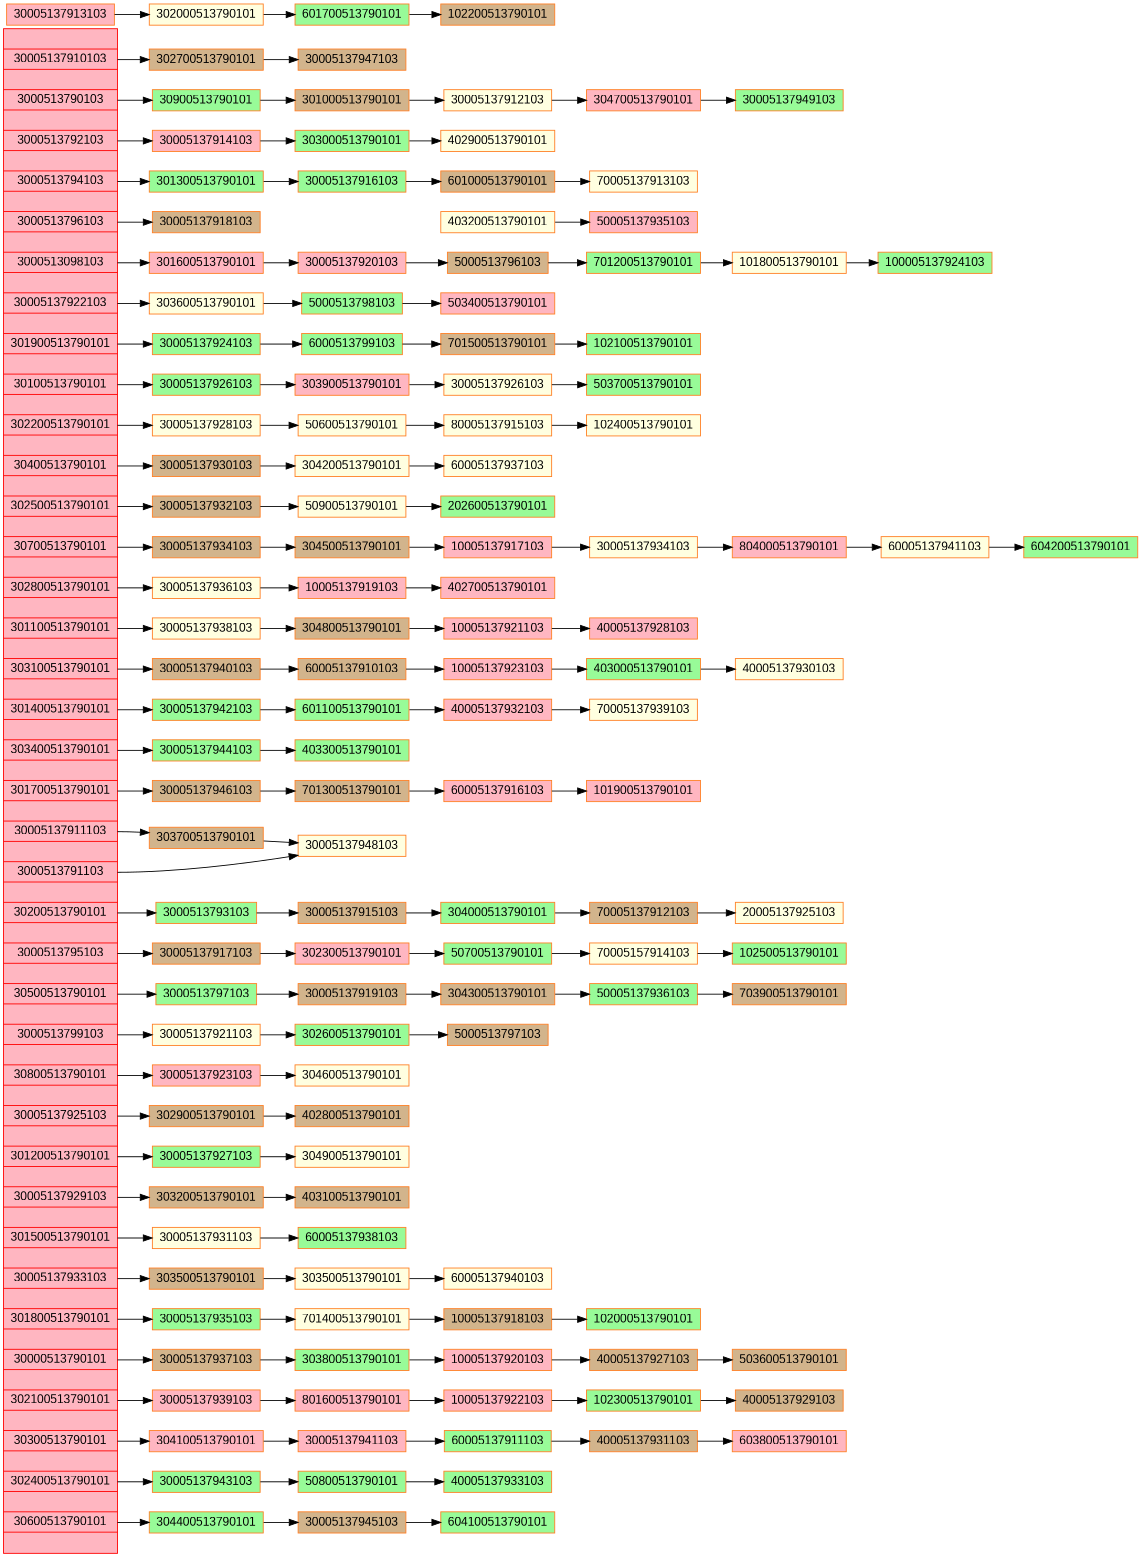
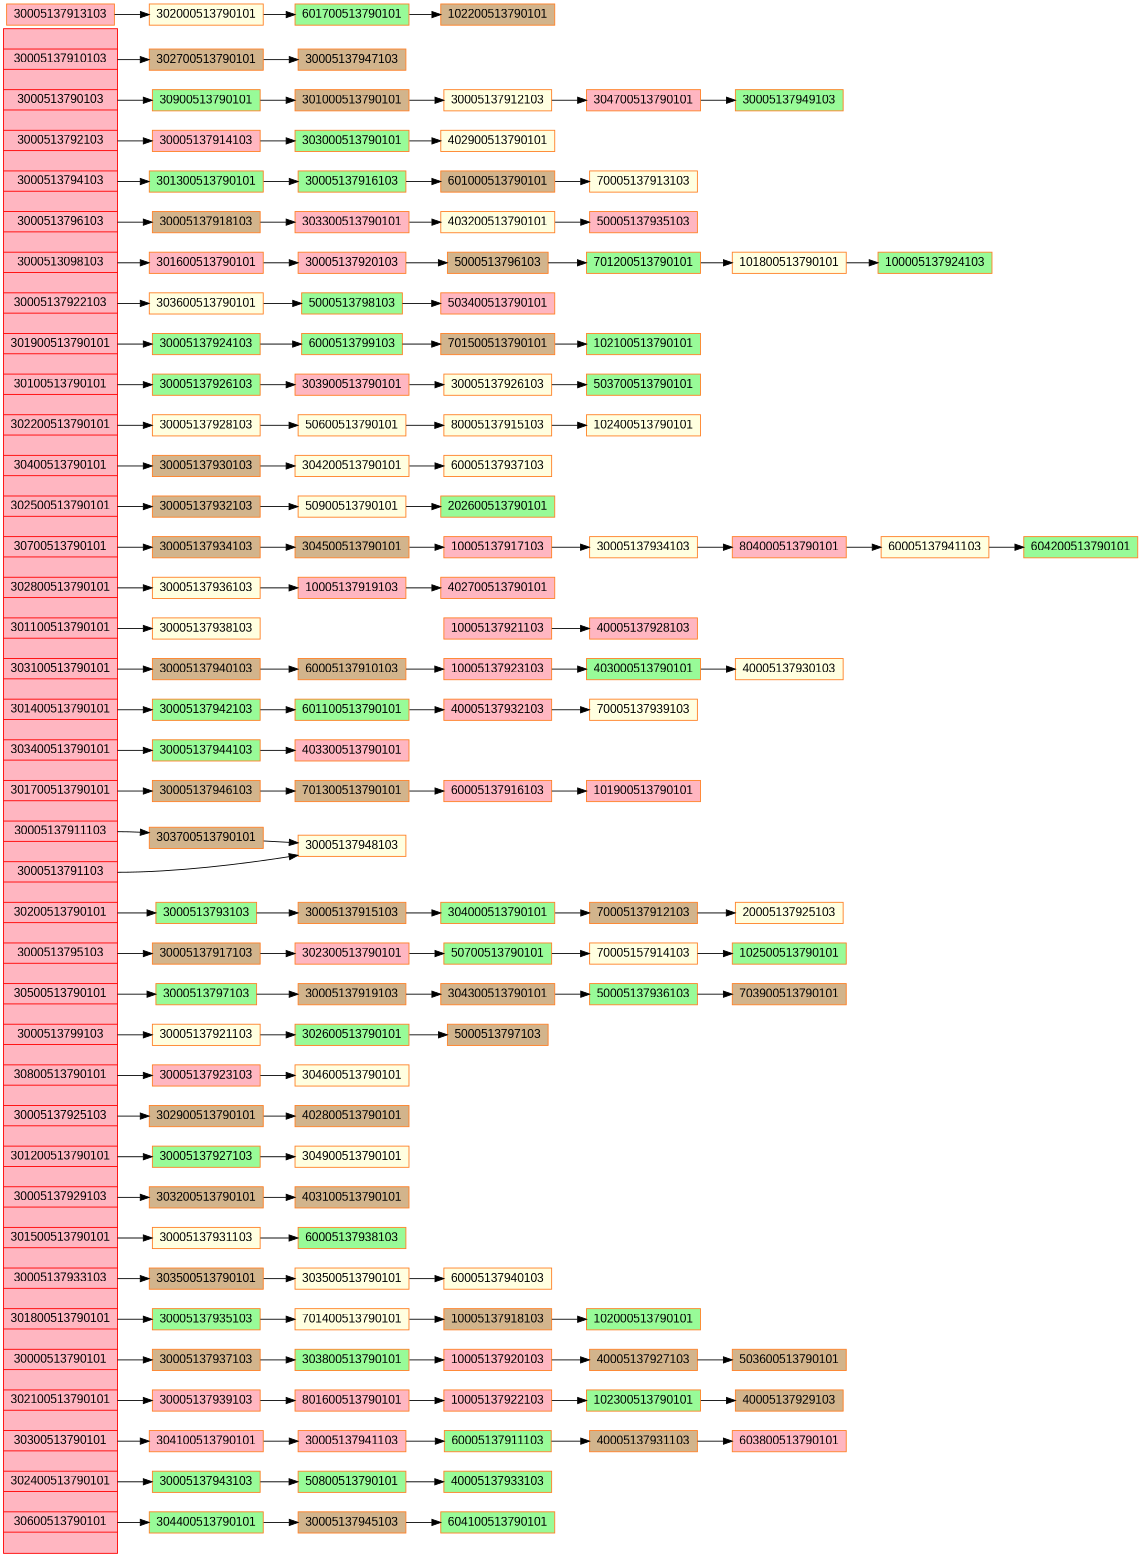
none -> (352, 222)
(352, 628) -> none
(352, 750) -> (352, 750)
